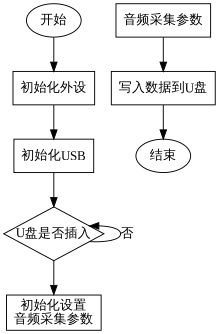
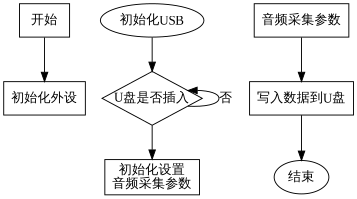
(54, 20) -> (45, 20)
(54, 117) -> none
(54, 156) -> (152, 20)
